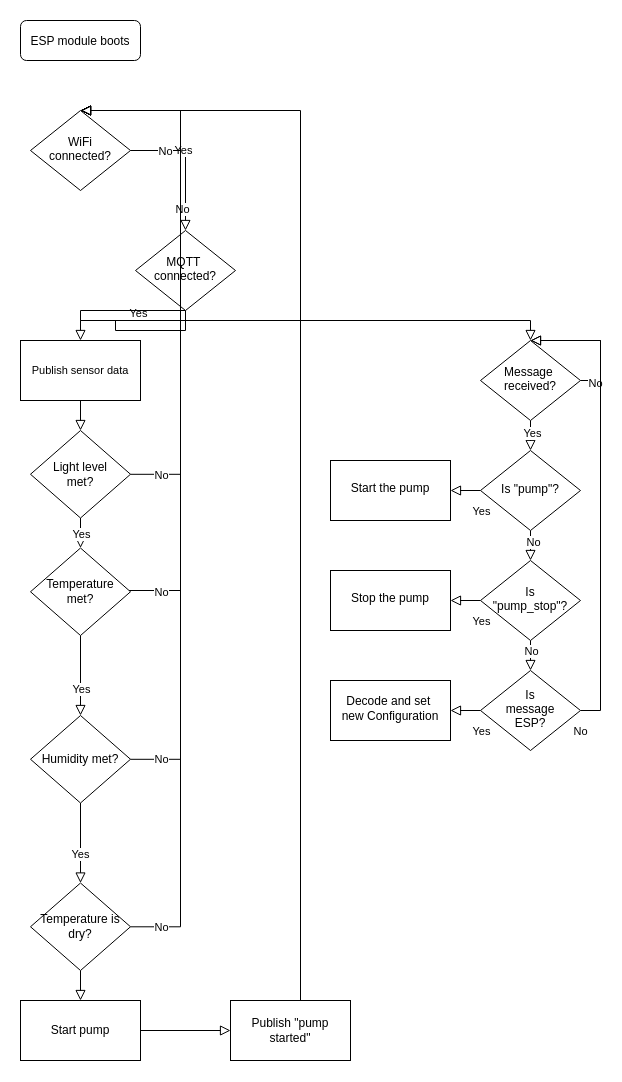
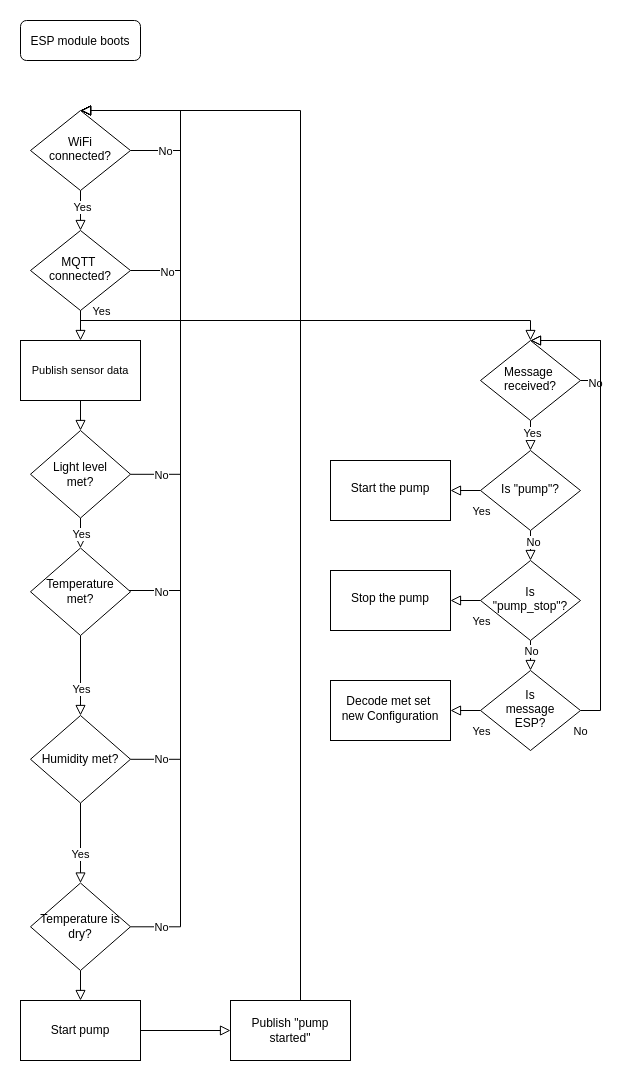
(186, 271) -> (81, 271)
(391, 709) -> (391, 709)
